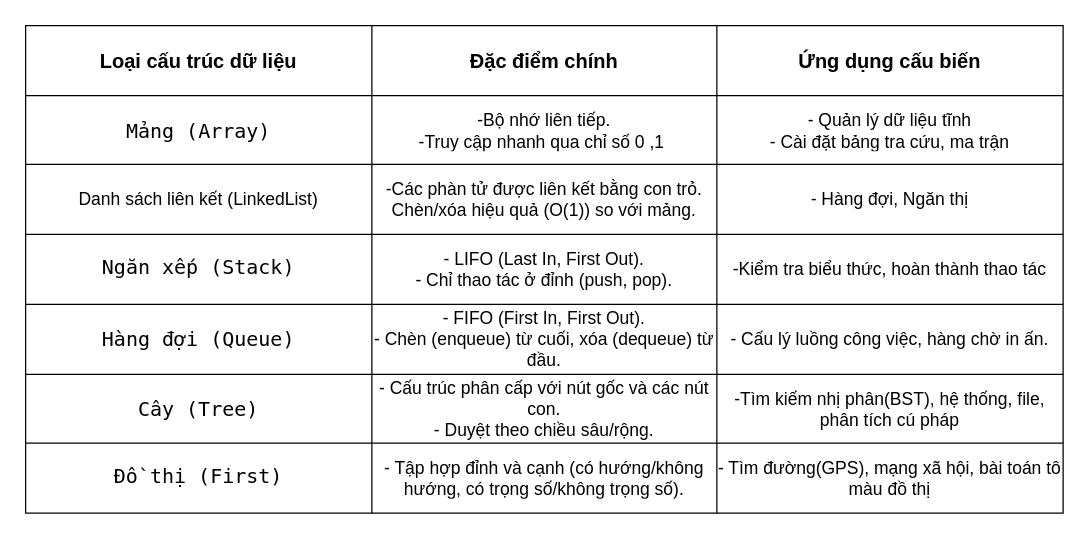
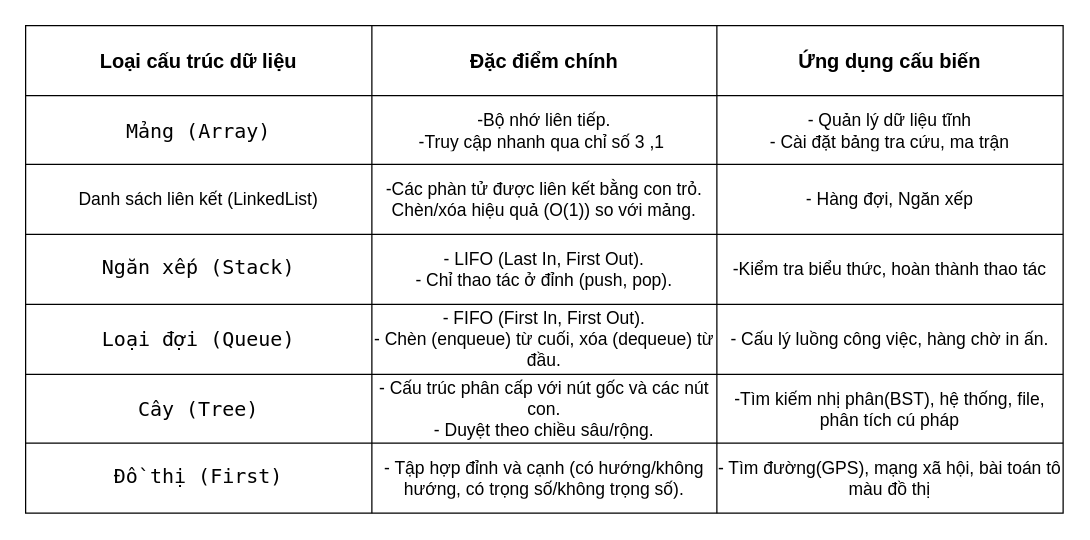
(544, 131) -> (544, 131)
(890, 199) -> (890, 199)
(199, 339) -> (199, 339)
